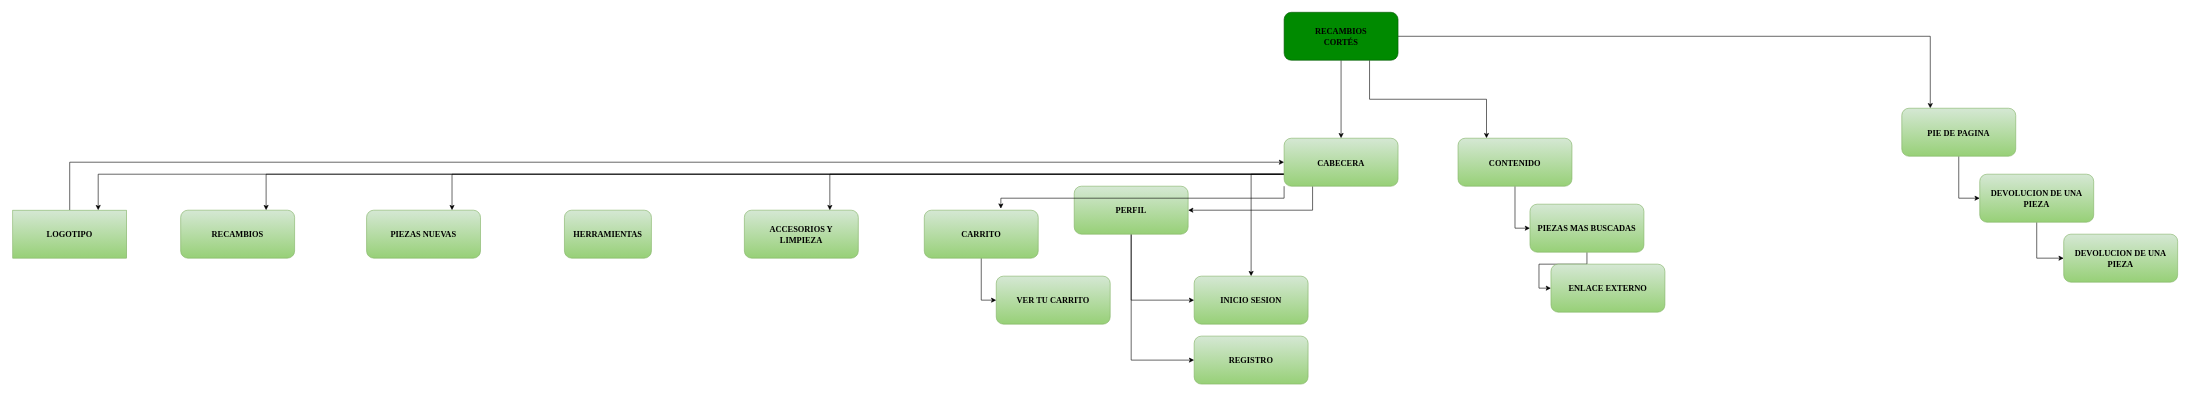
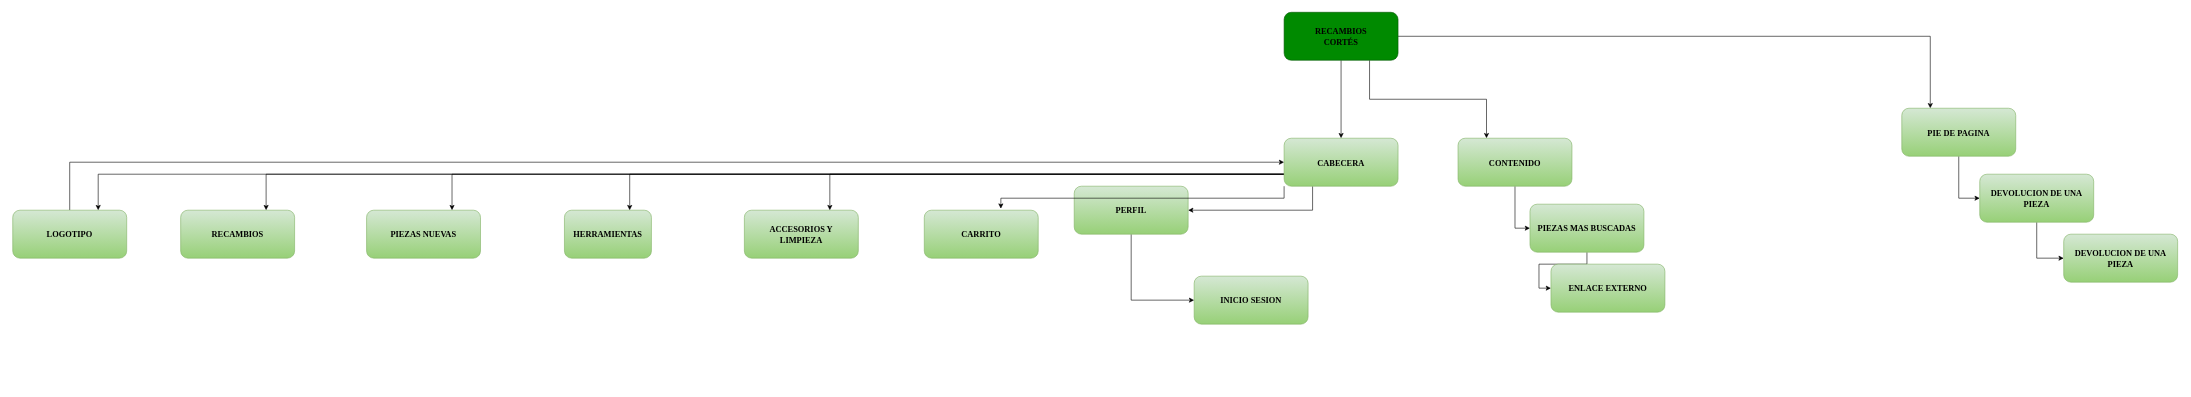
(69, 234) -> (69, 234)
(1251, 270) -> (630, 204)
(983, 300) -> none
(1053, 300) -> none
(1131, 359) -> none
(1251, 360) -> none
